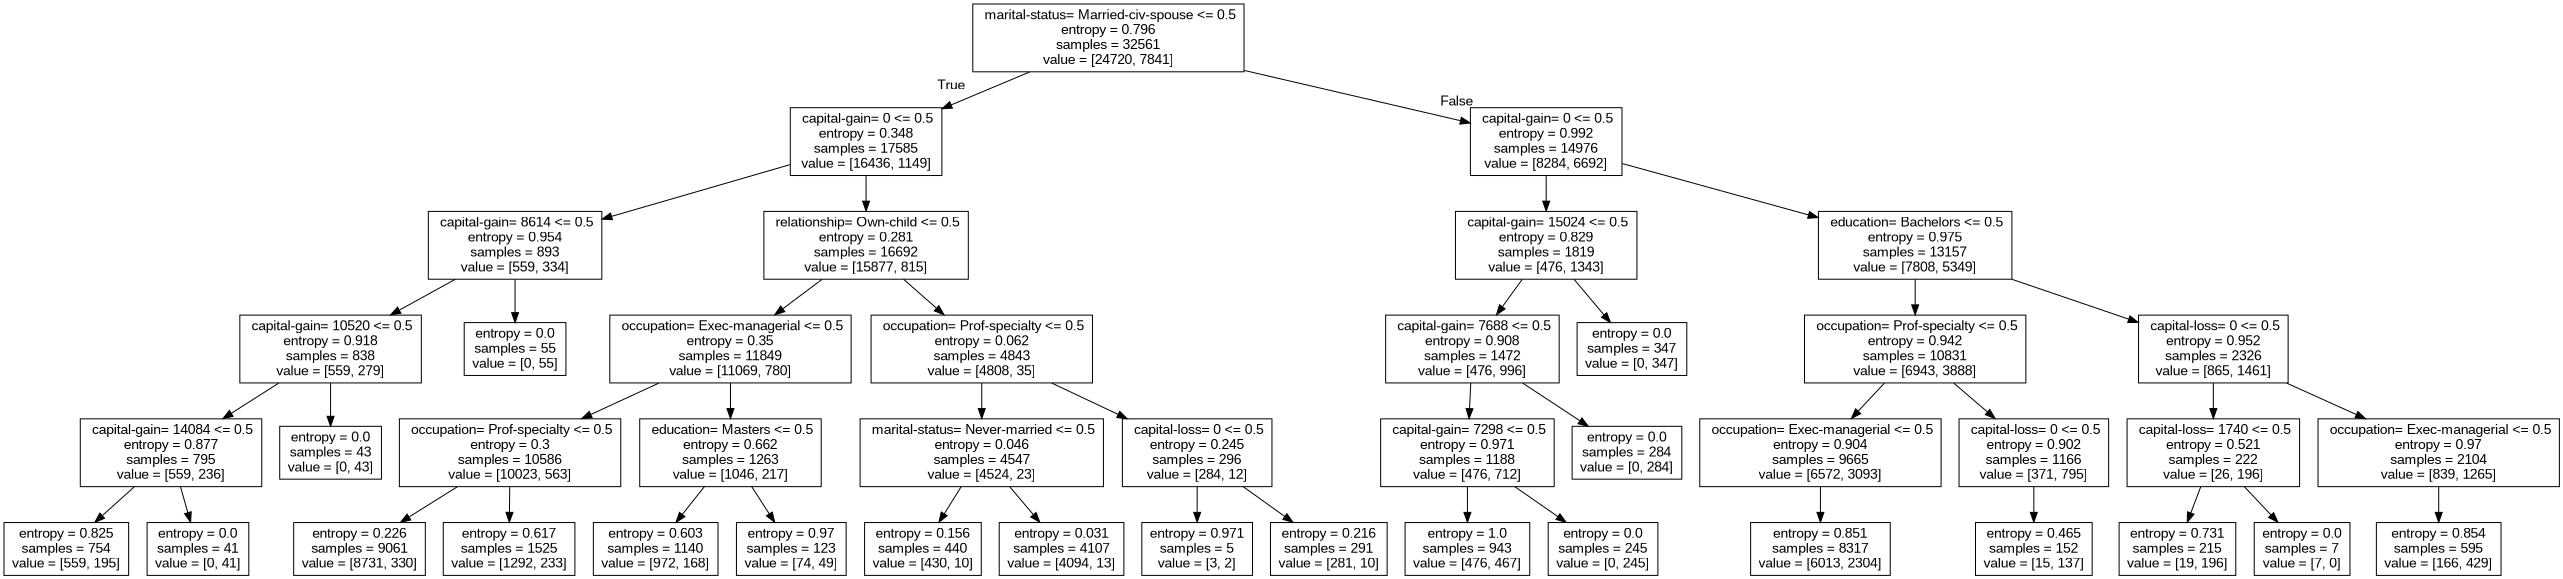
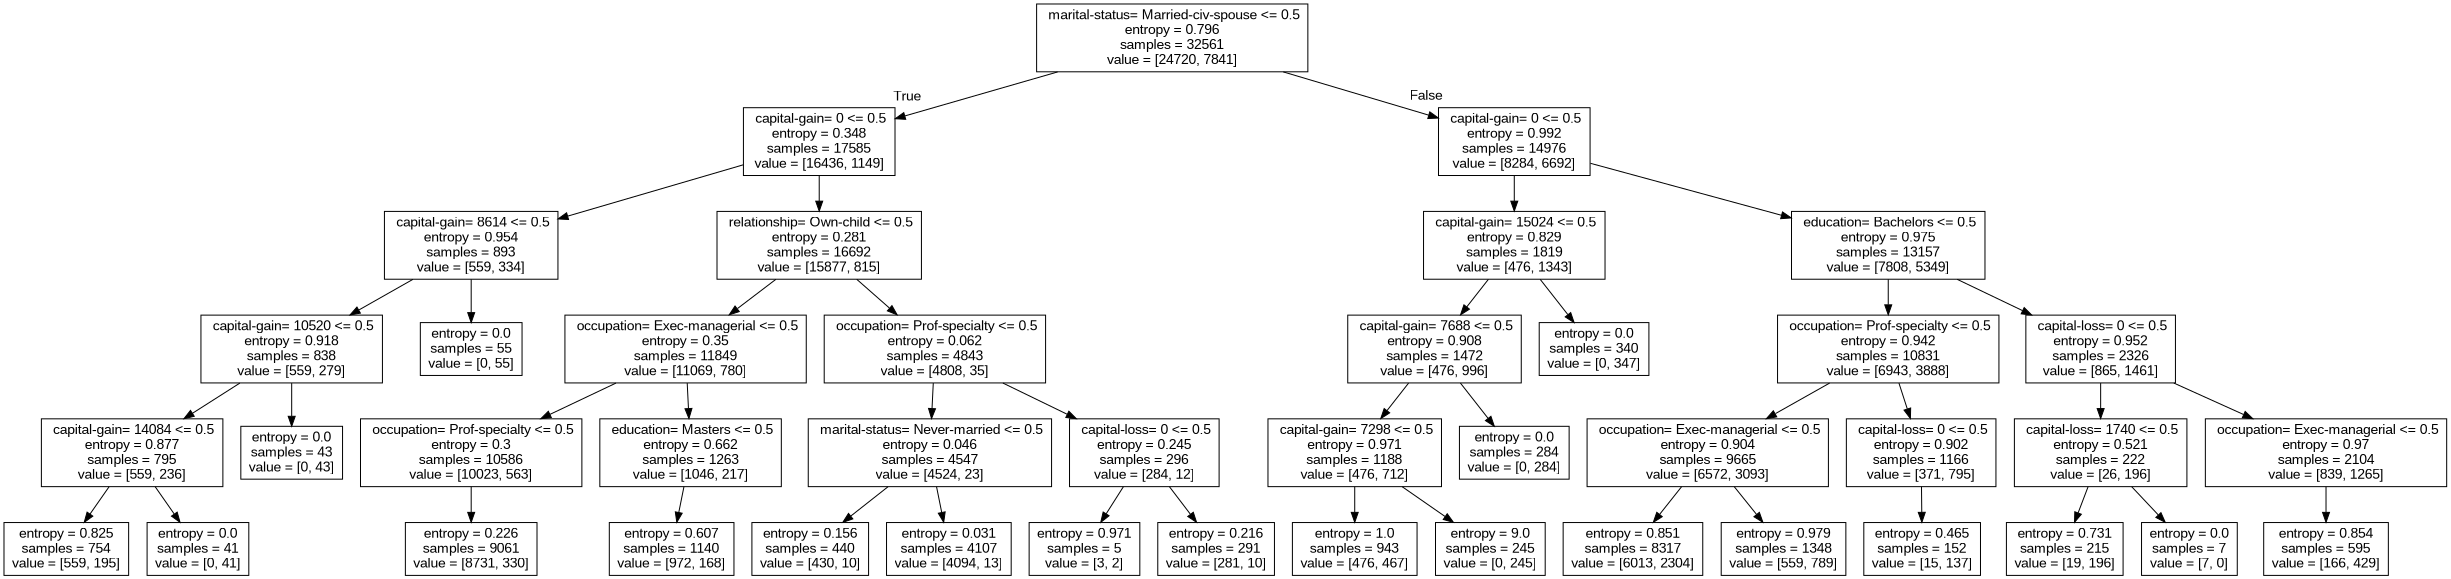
(1632, 349) -> (1594, 349)
(509, 549) -> none
(656, 549) -> (672, 549)
(791, 549) -> none
(1603, 549) -> (1490, 549)
none -> (1784, 549)
